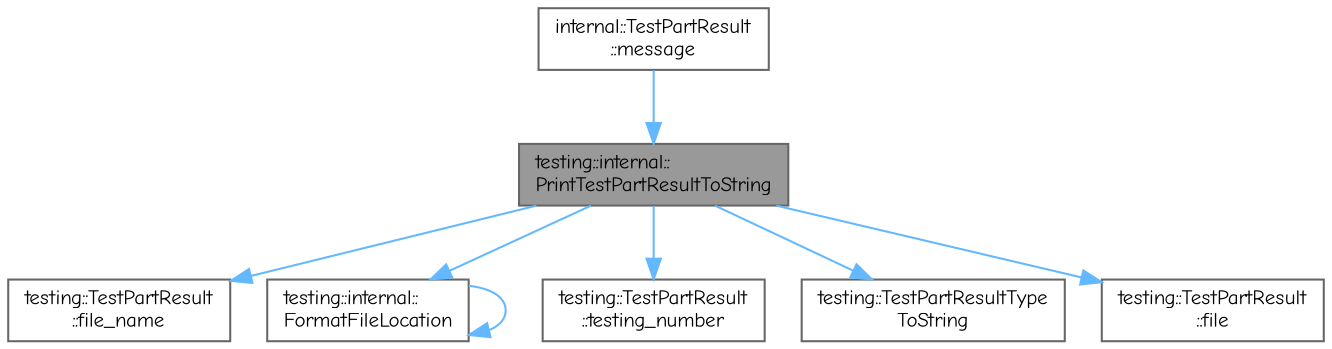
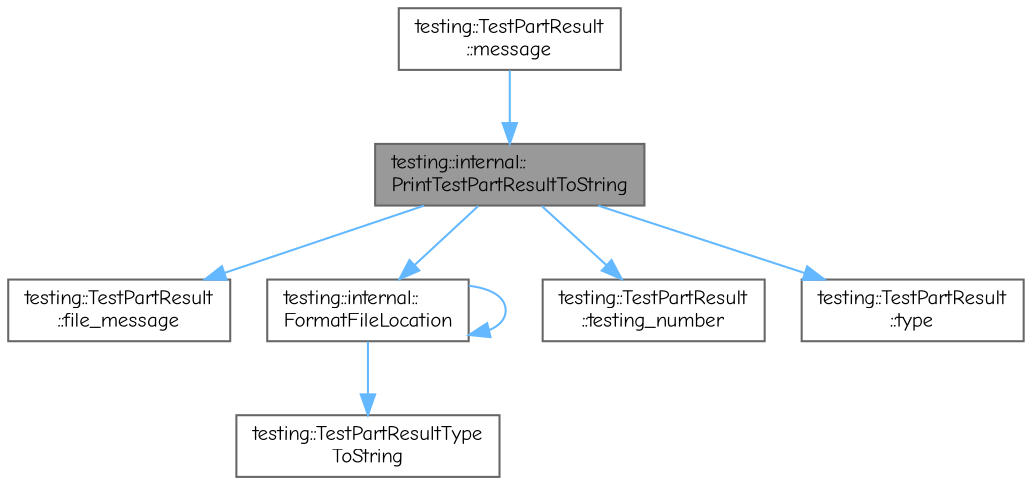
(654, 39) -> (510, 39)
(784, 238) -> (368, 368)
(119, 310) -> (119, 310)
(1213, 310) -> (913, 310)
